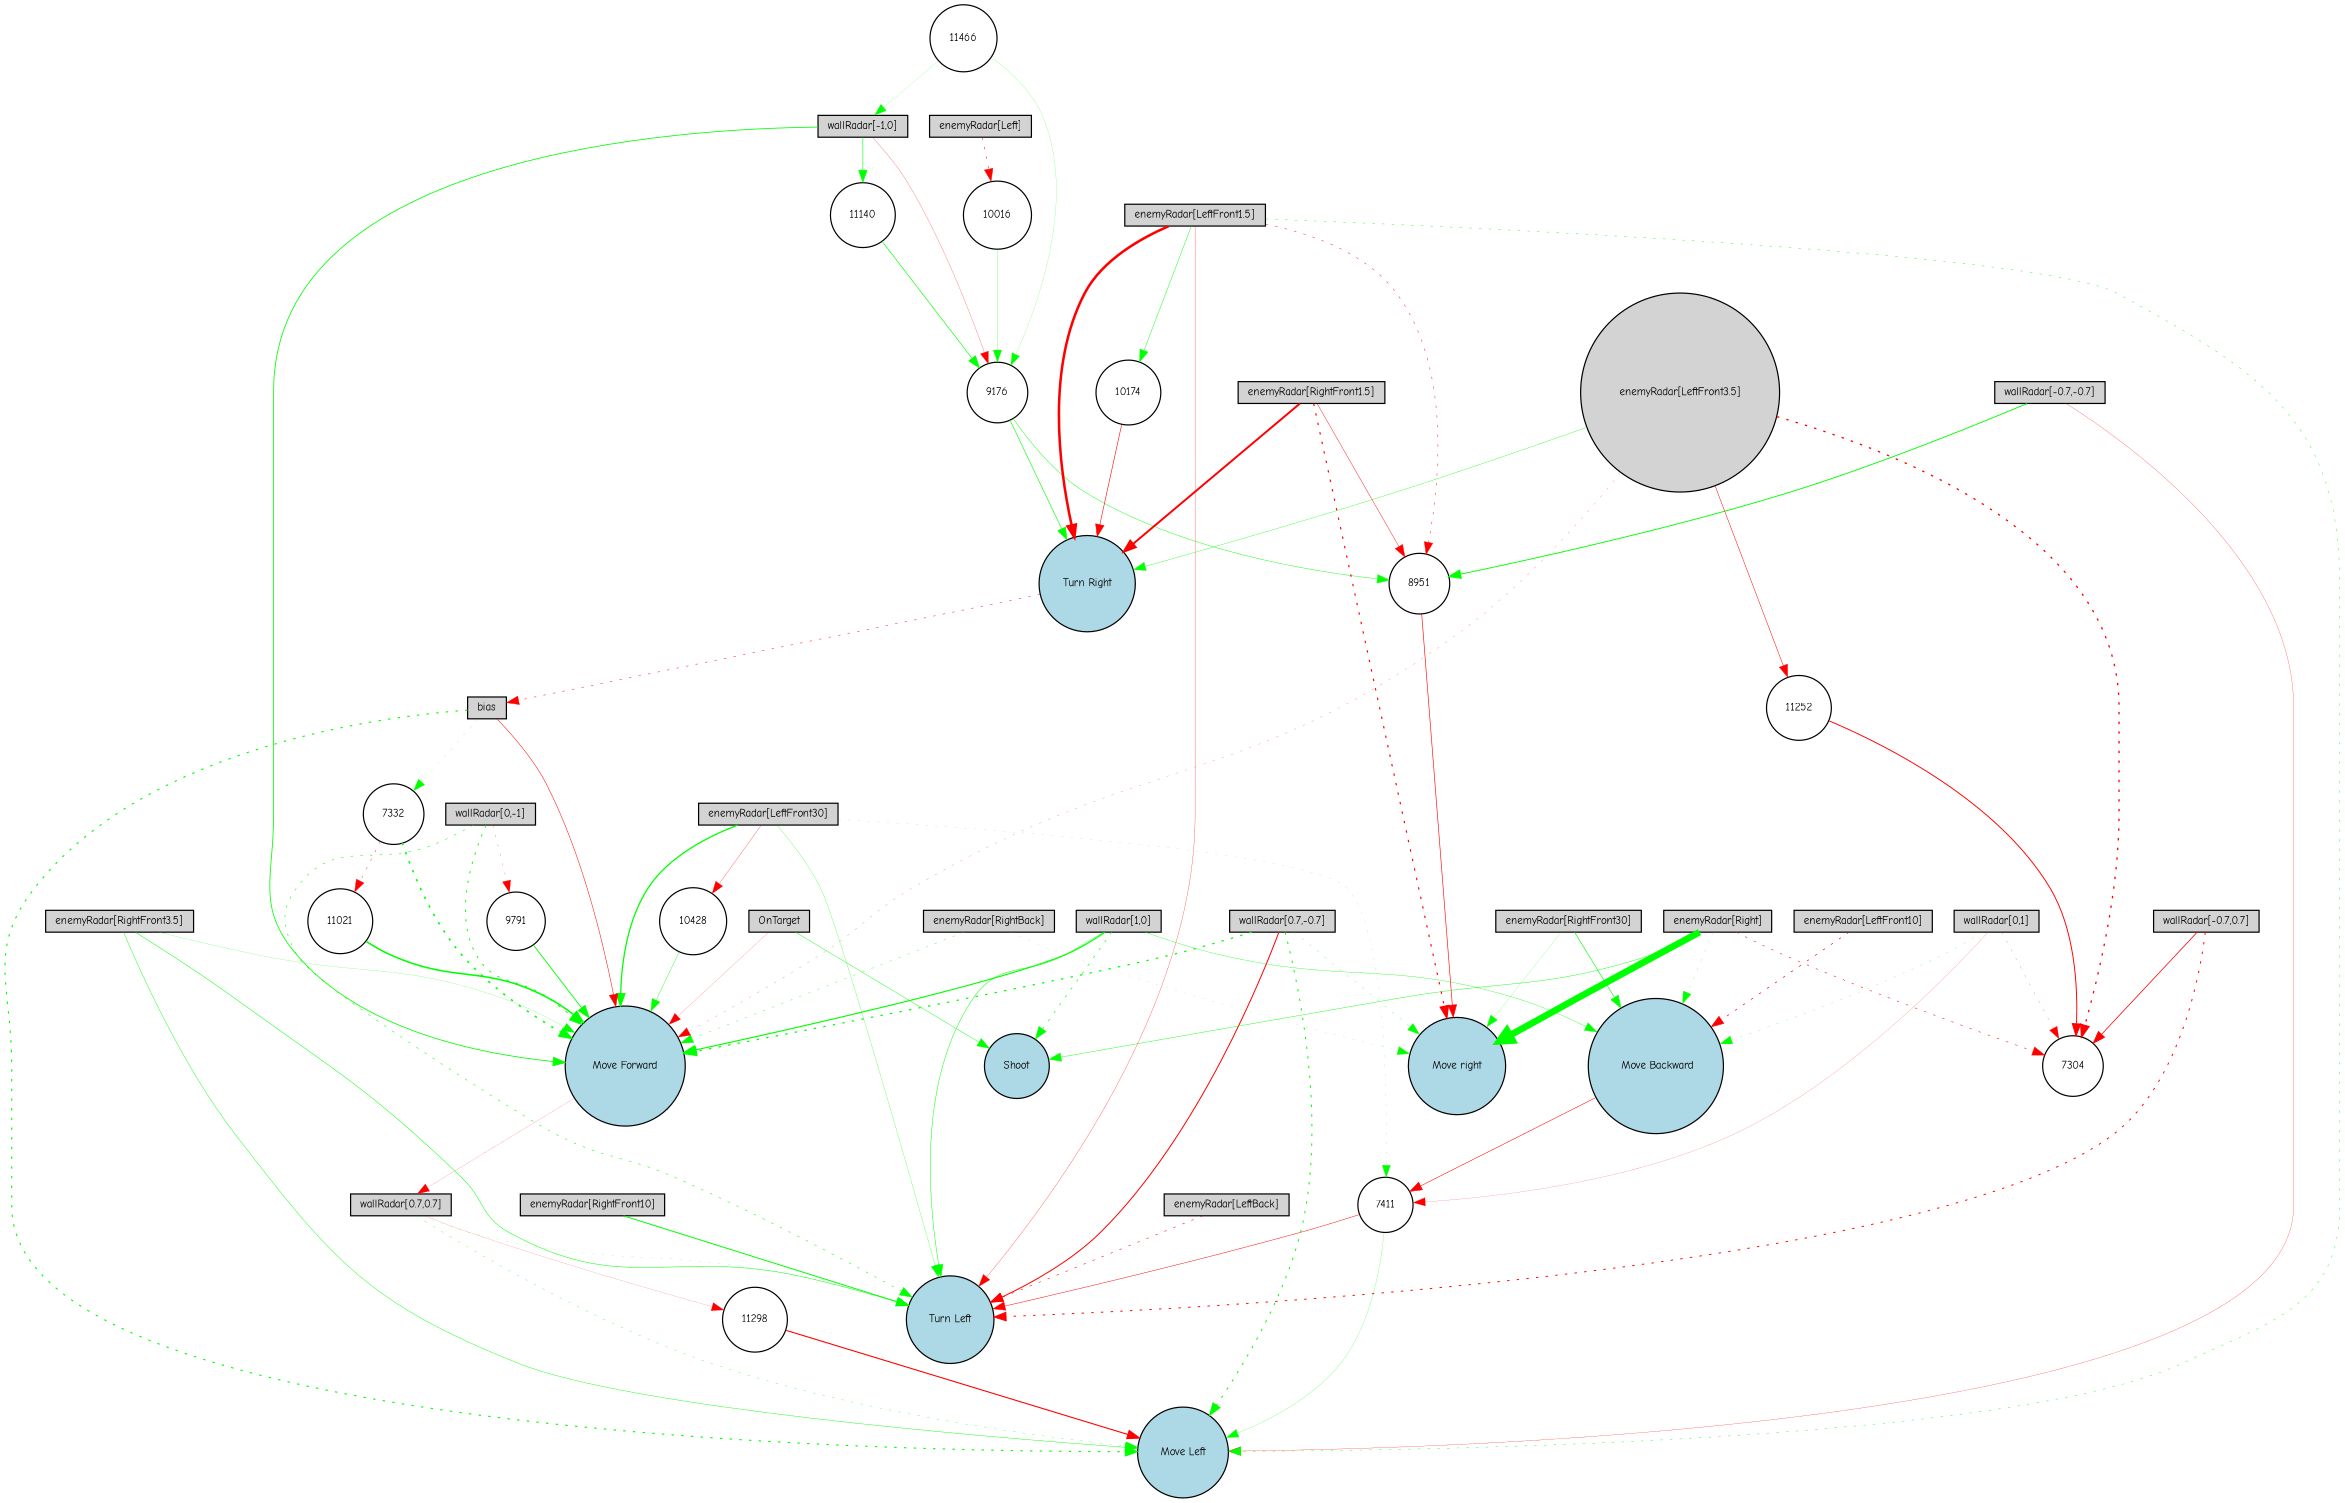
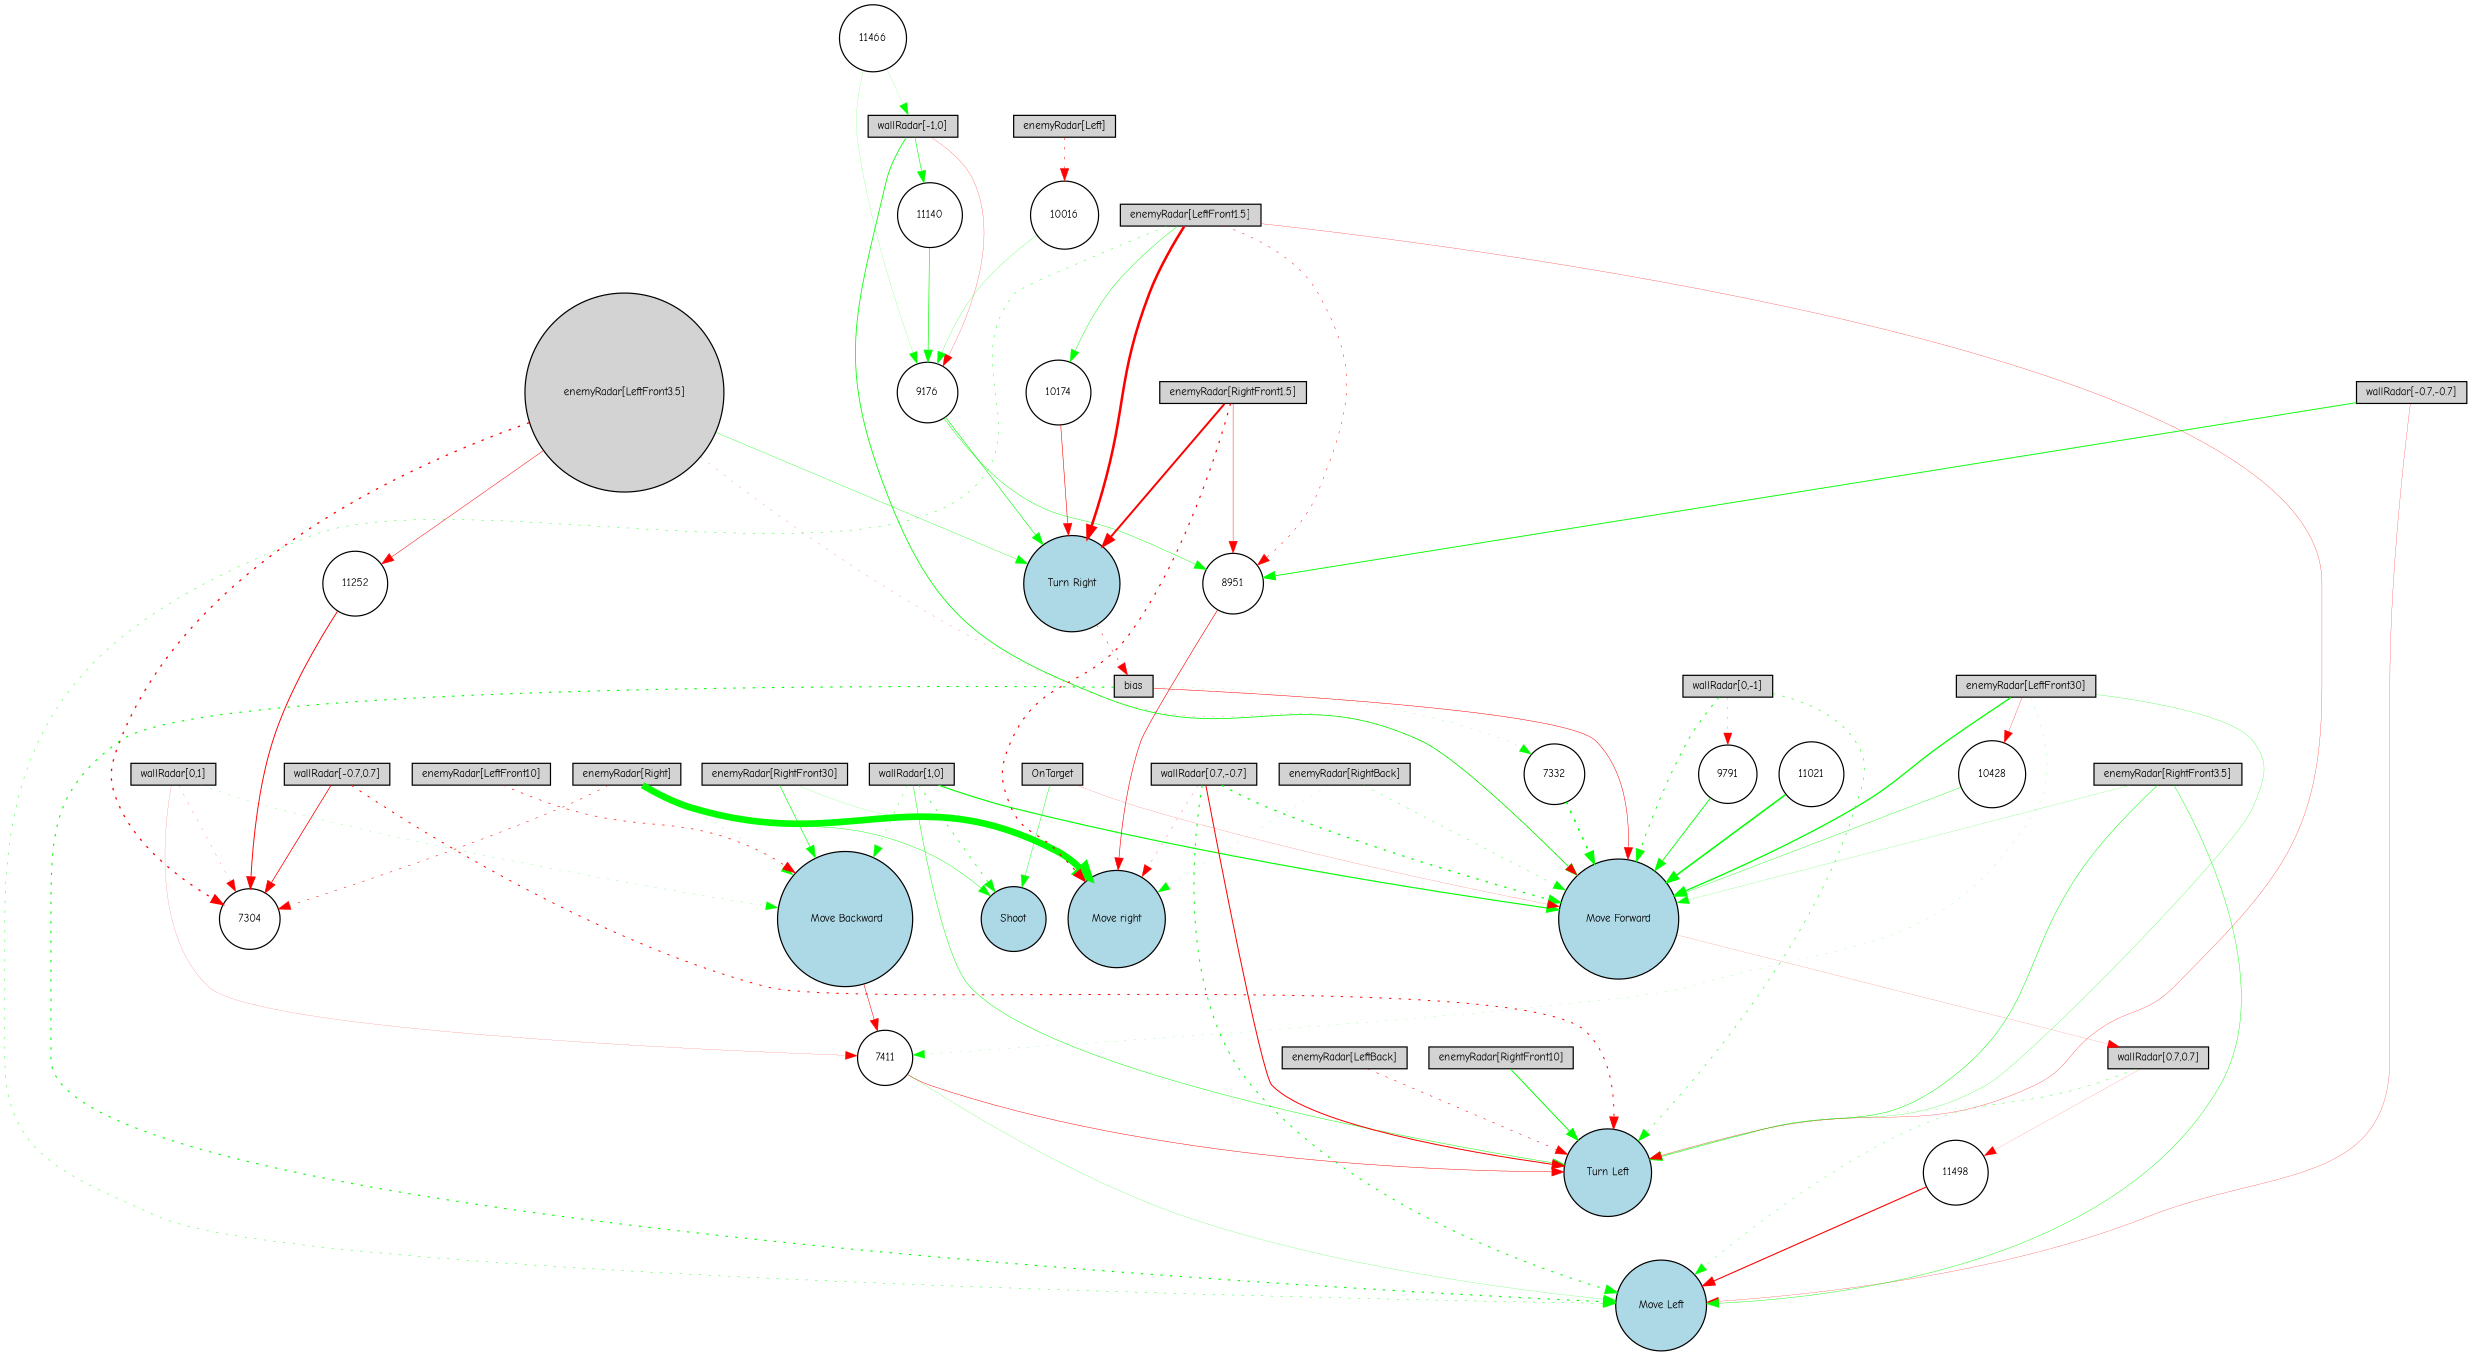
(369, 863) -> none
(1367, 973) -> (896, 808)
(1355, 982) -> (1173, 826)
(755, 1320) -> (1956, 1173)
